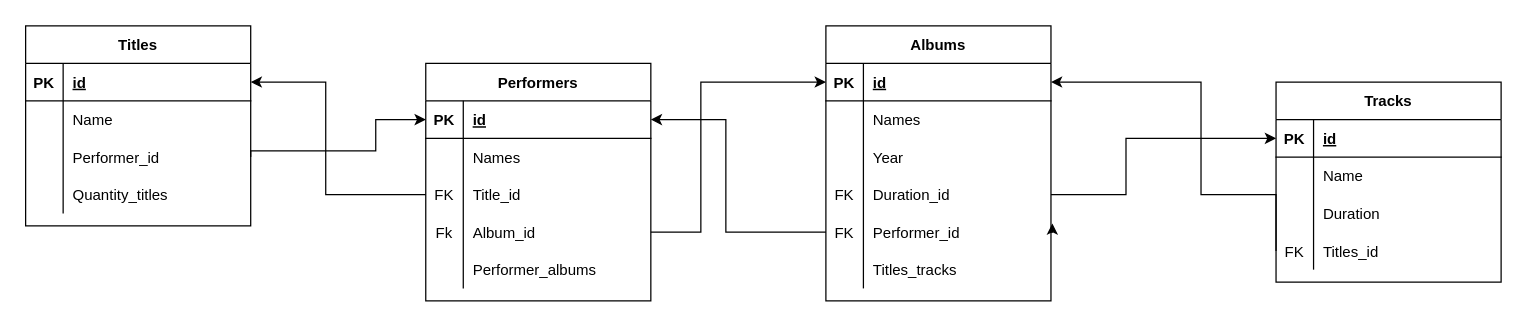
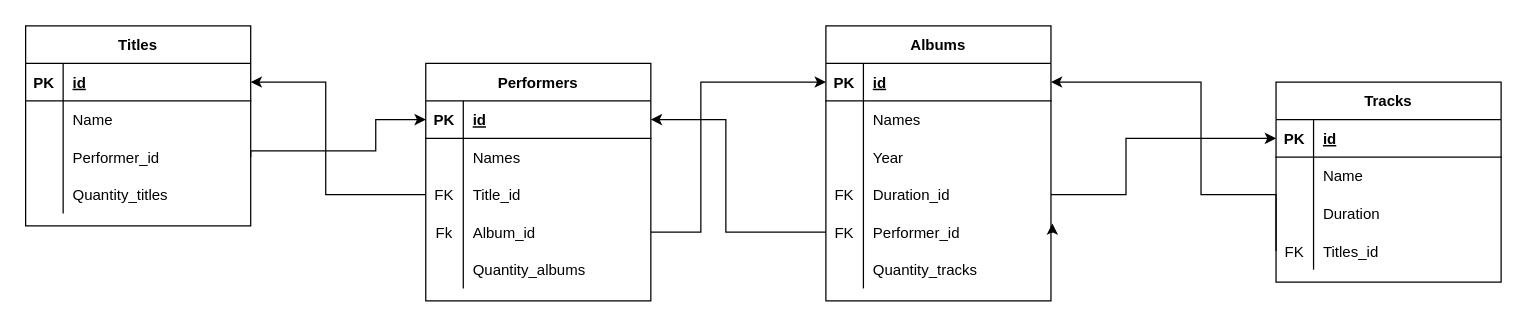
(538, 270) -> (532, 270)
(923, 270) -> (934, 270)
